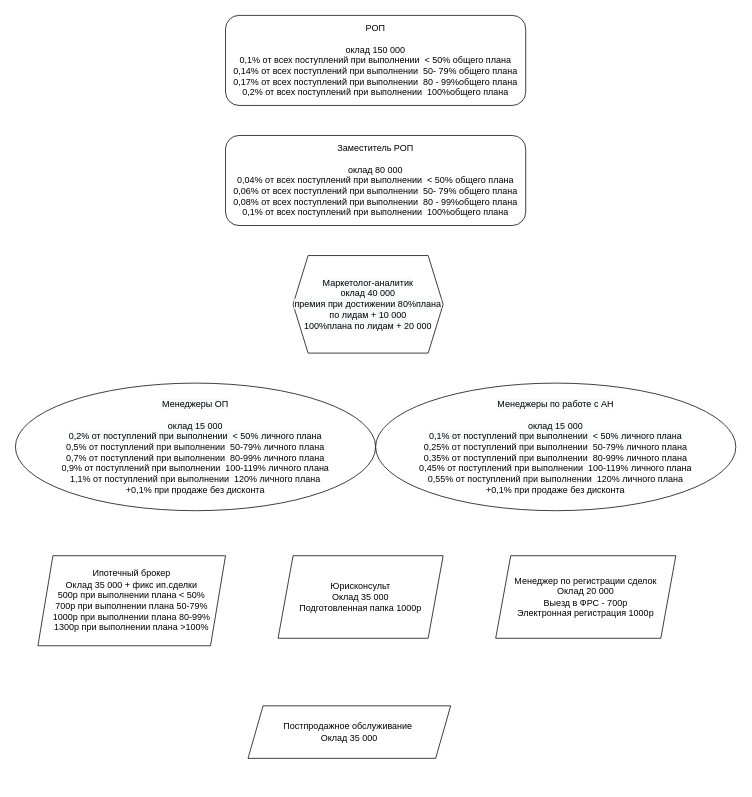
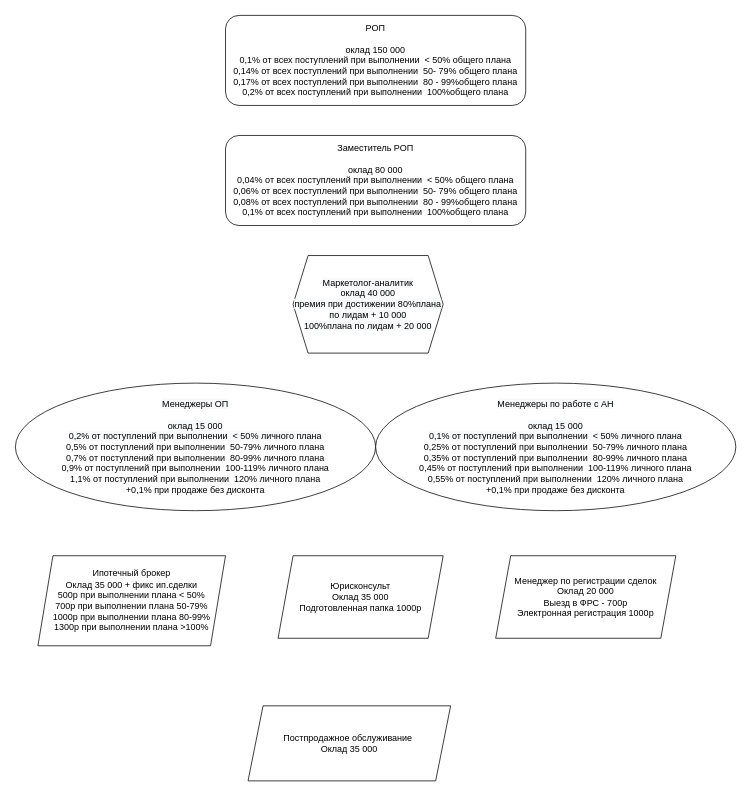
(349, 732) -> (349, 743)
